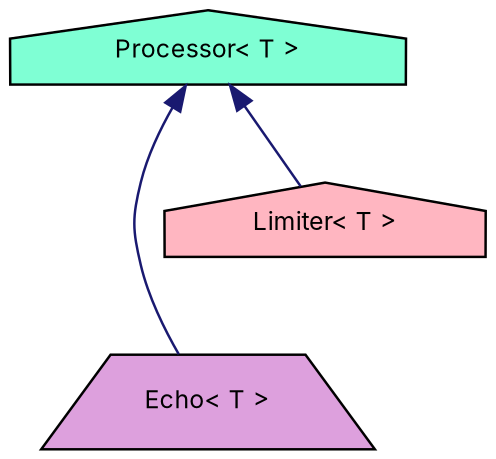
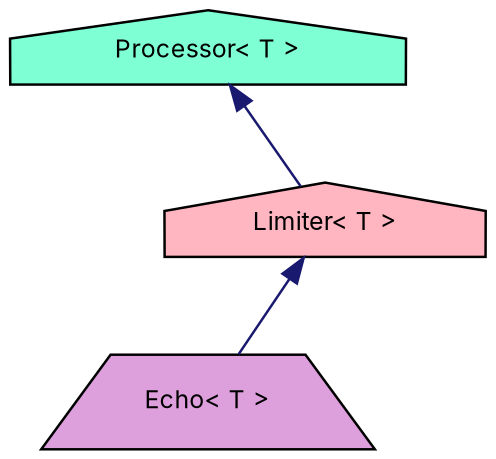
(135, 231) -> (264, 316)
